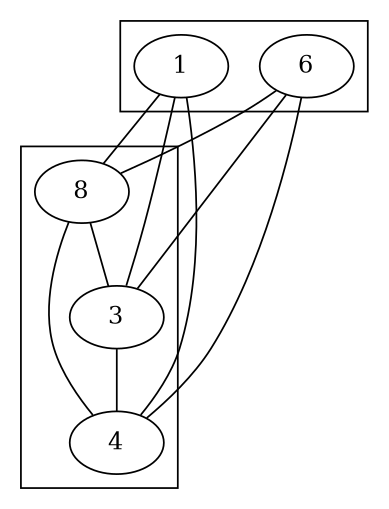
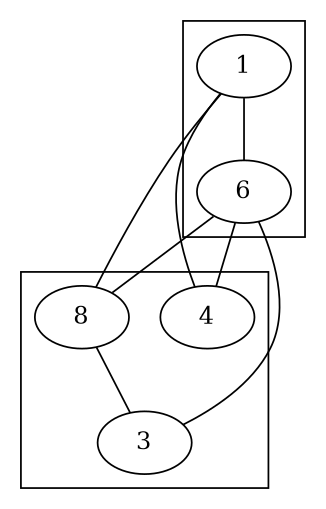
(153, 192) -> (244, 129)
(50, 323) -> none
(117, 380) -> none
